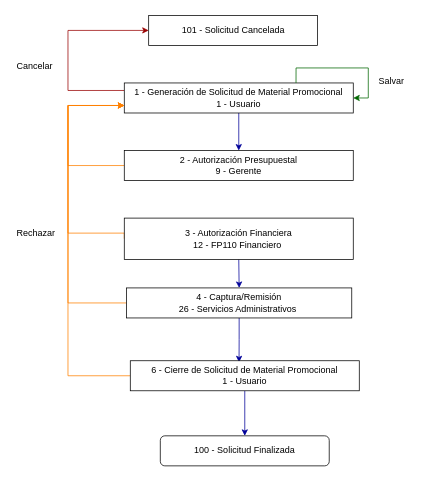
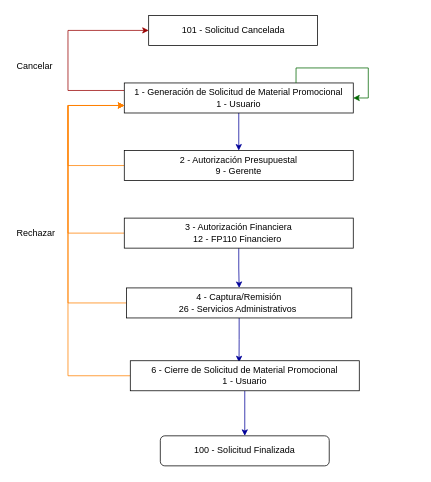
(396, 81) -> none
(239, 239) -> (239, 233)
